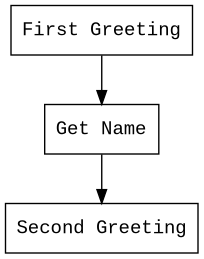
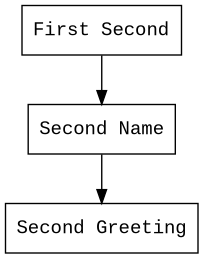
(102, 30) -> (102, 30)
(102, 129) -> (102, 129)
